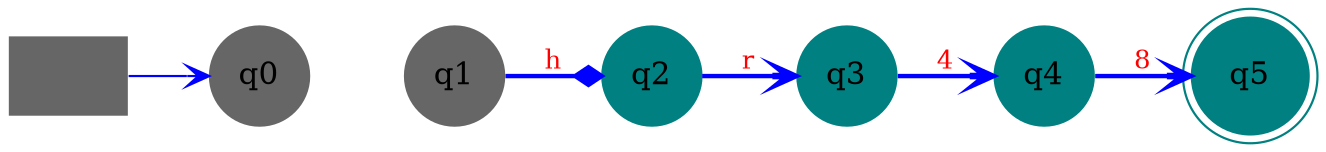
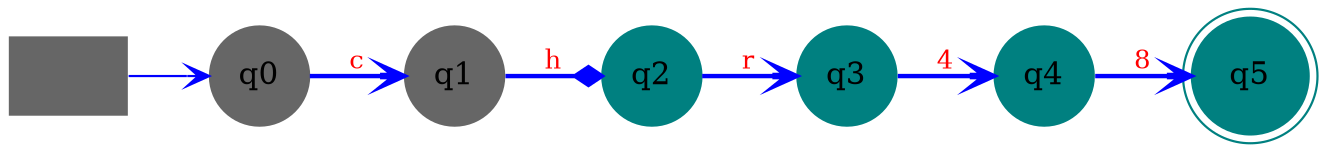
none -> (346, 76)
